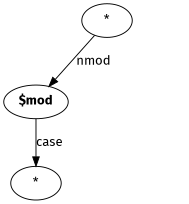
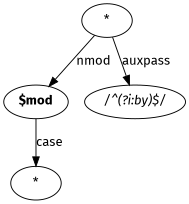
none -> (135, 102)
